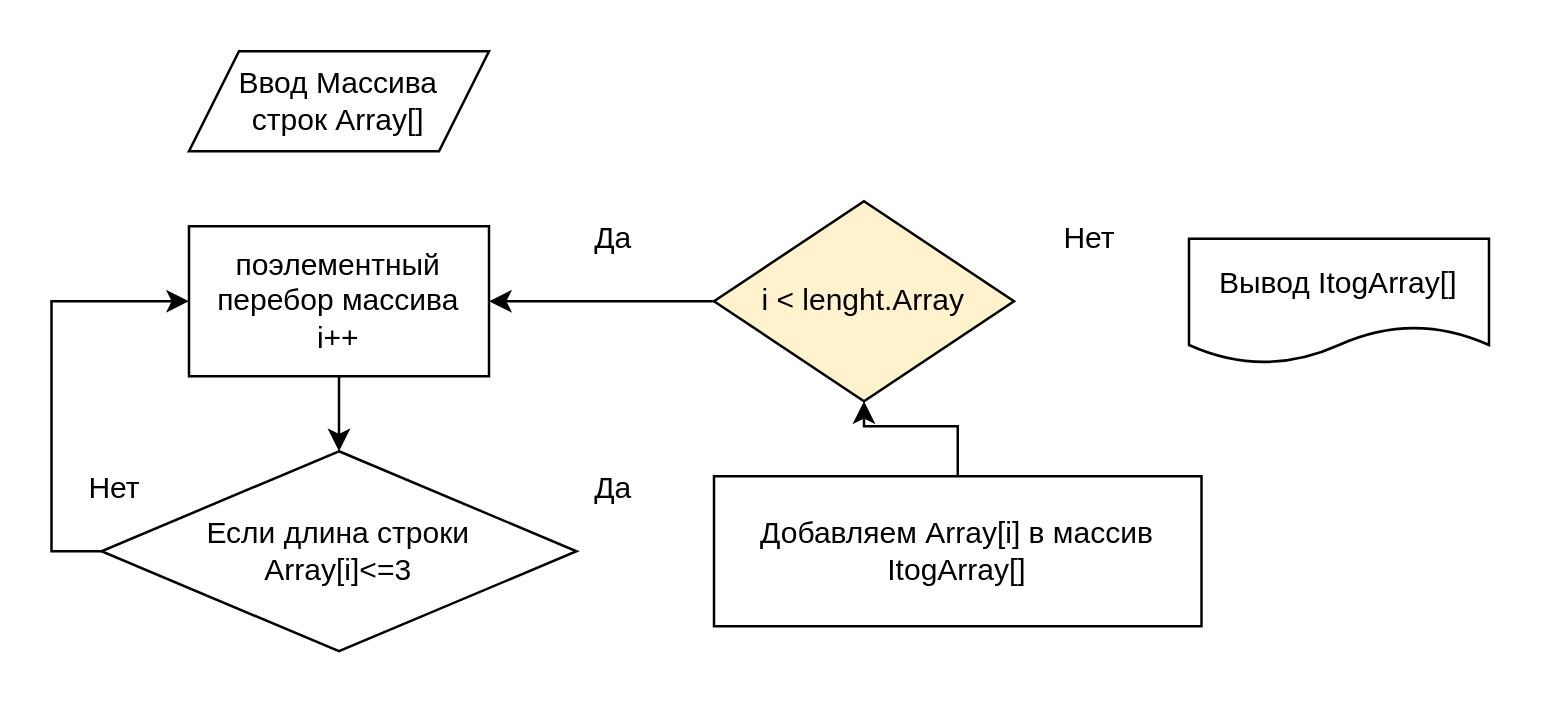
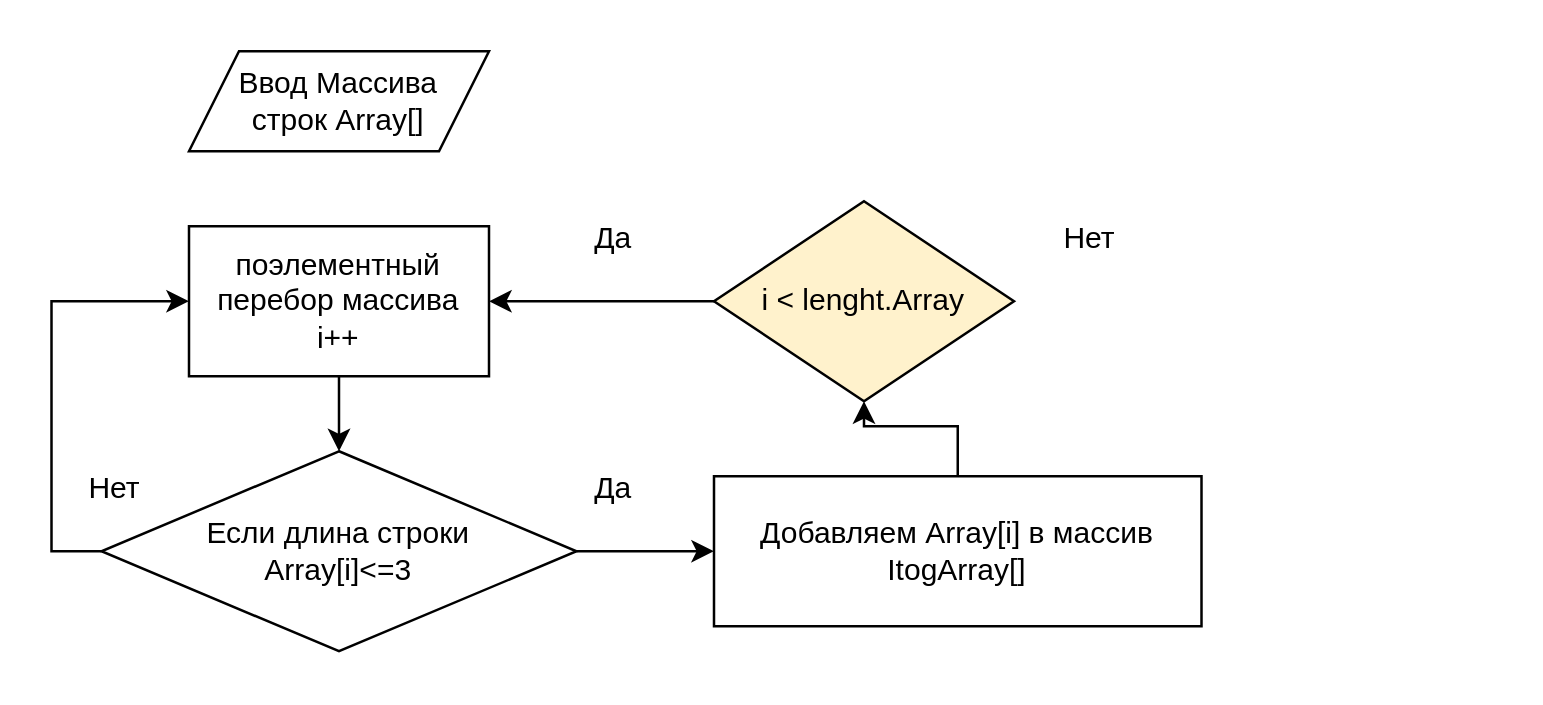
(1339, 301) -> none
none -> (637, 551)
